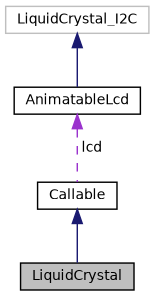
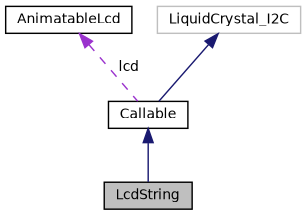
(77, 67) -> (184, 73)
(77, 277) -> (148, 196)
